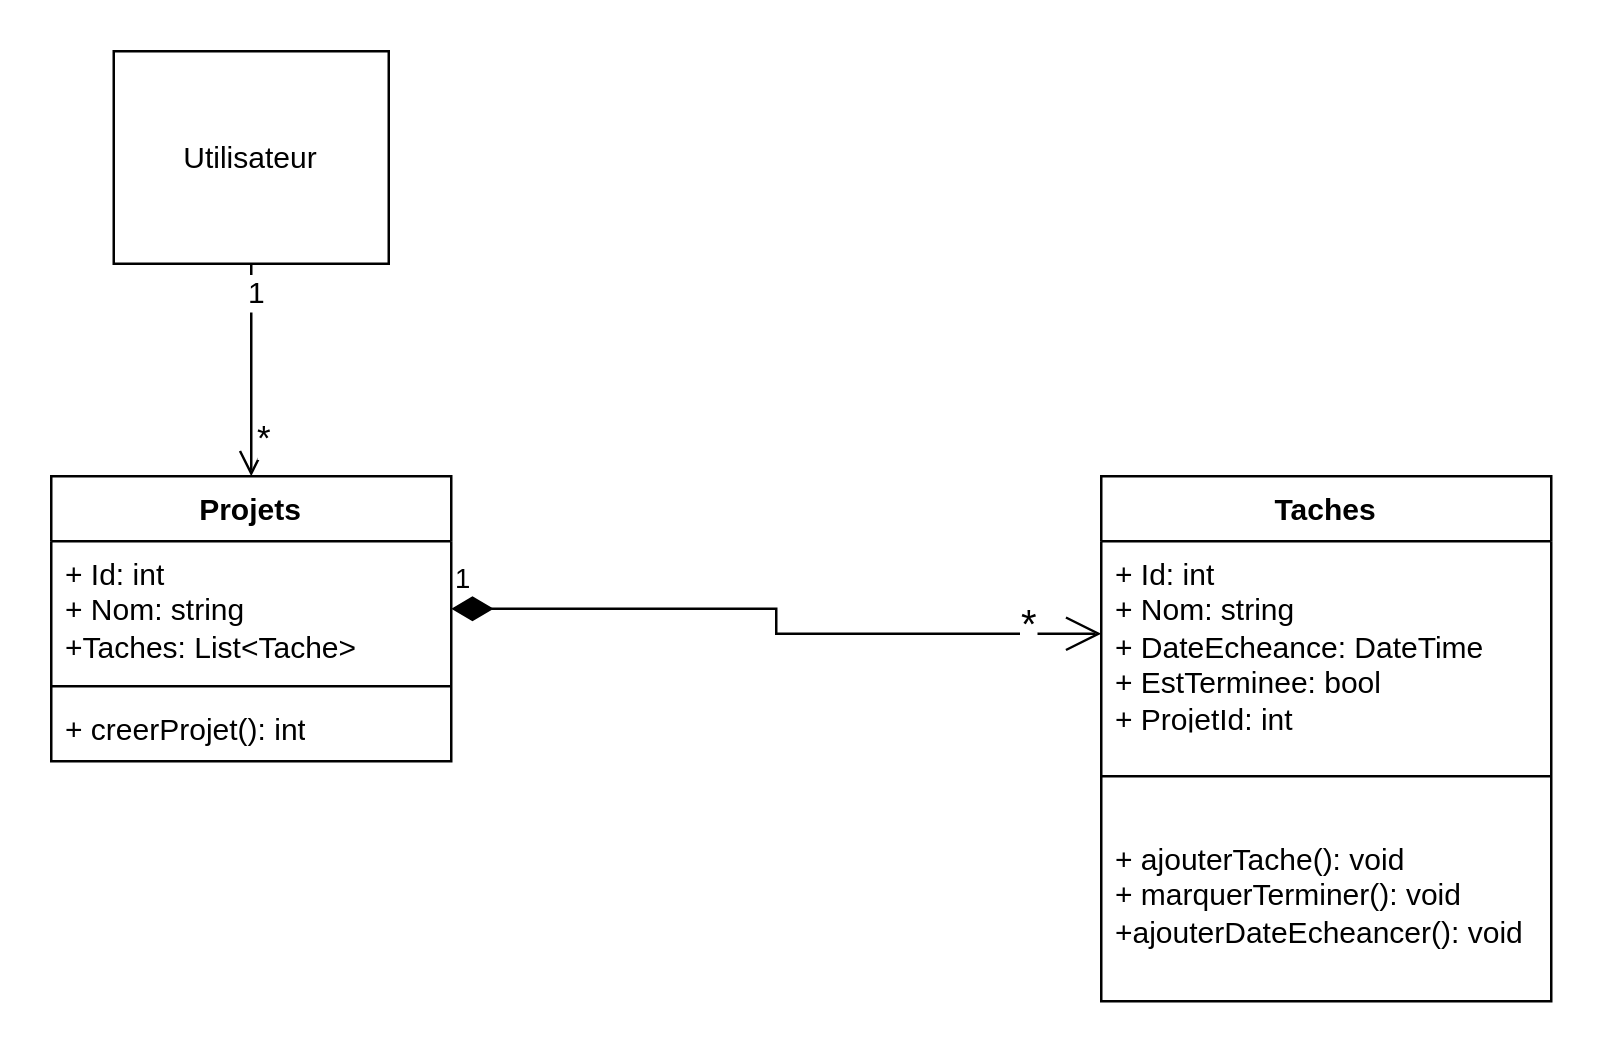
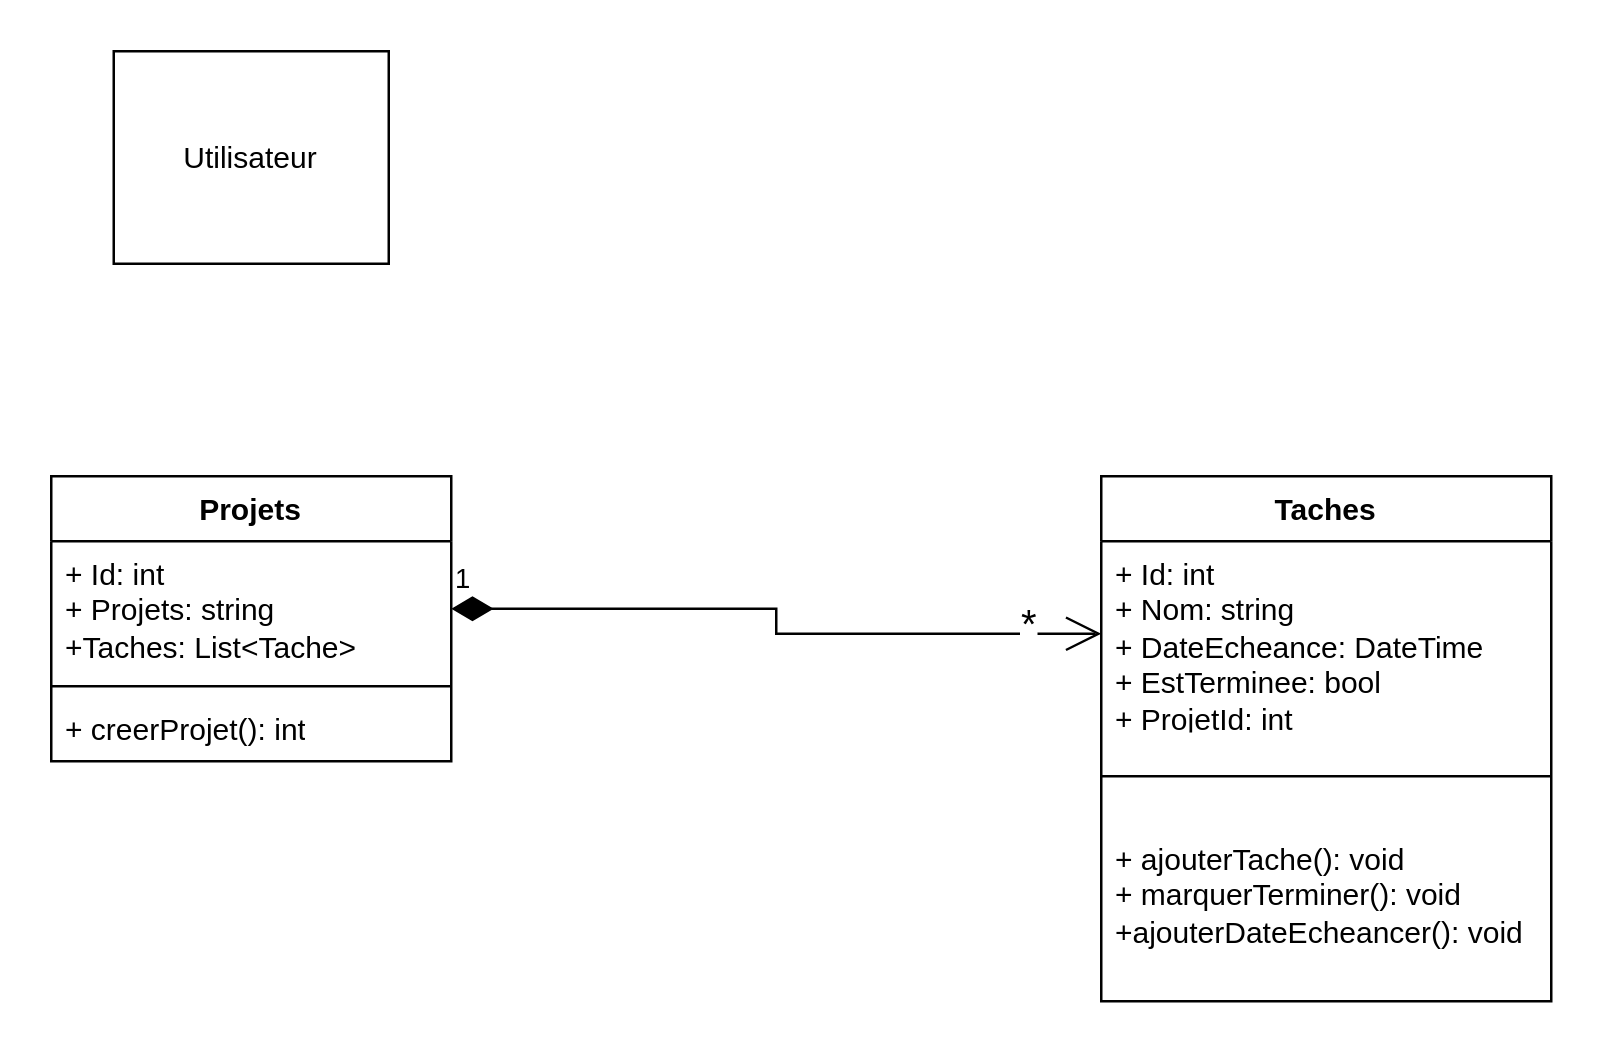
(251, 384) -> none
(223, 613) -> (223, 613)
